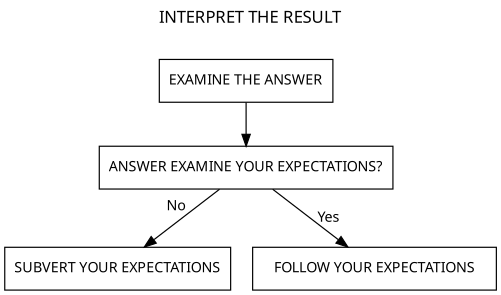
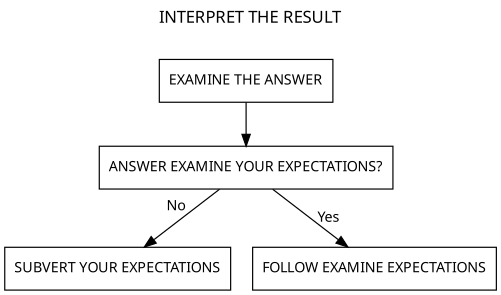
(374, 269) -> (374, 269)
